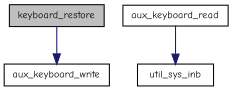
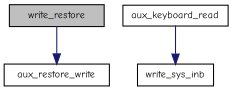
(57, 16) -> (57, 16)
(57, 75) -> (57, 75)
(176, 75) -> (176, 75)
